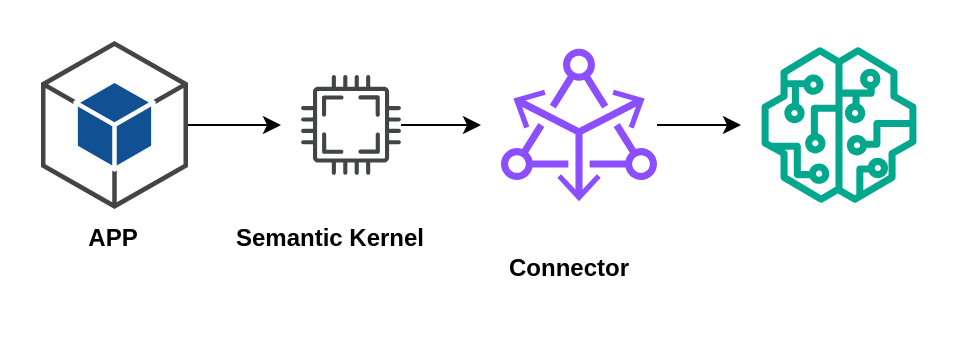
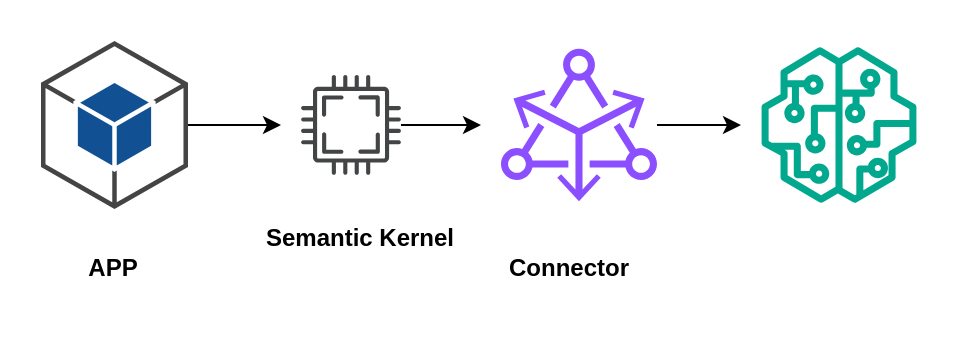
(114, 239) -> (114, 269)
(331, 239) -> (361, 239)
